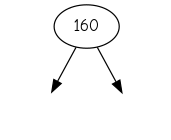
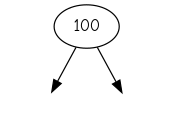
(87, 27) -> (87, 27)
